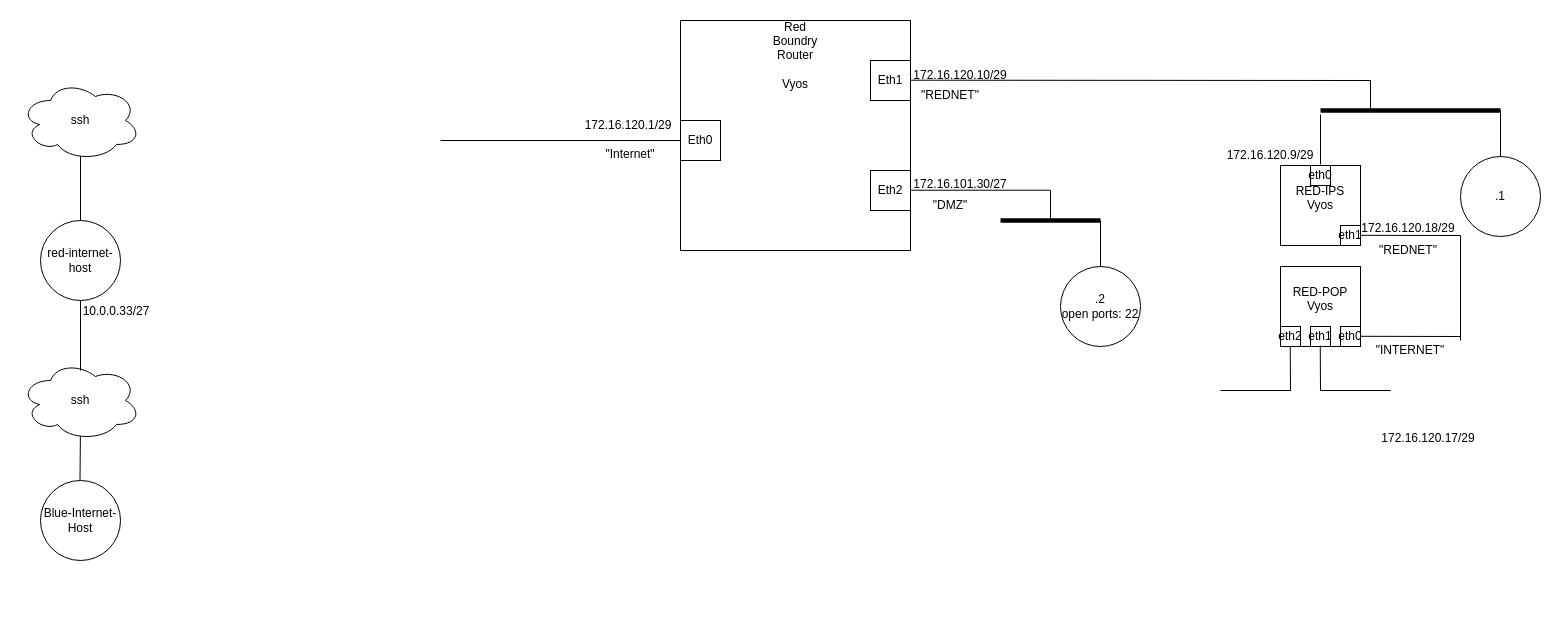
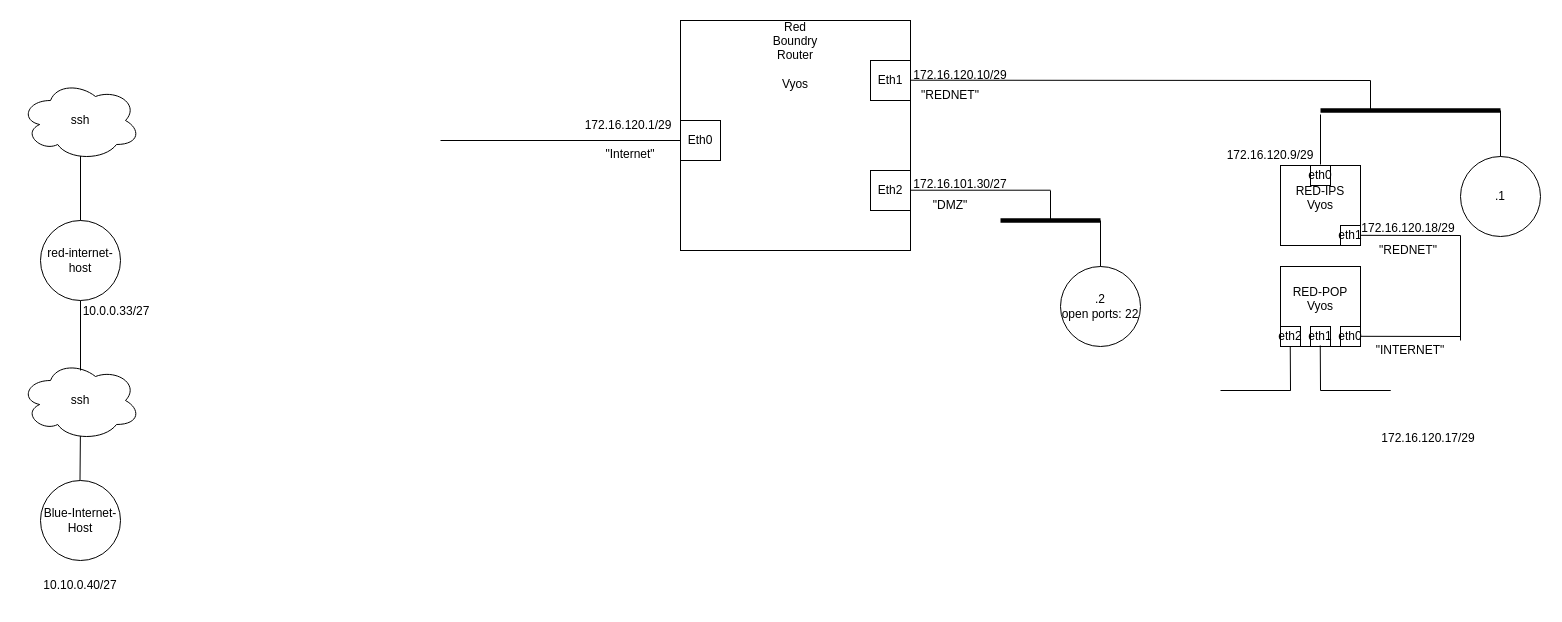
none -> (81, 586)
